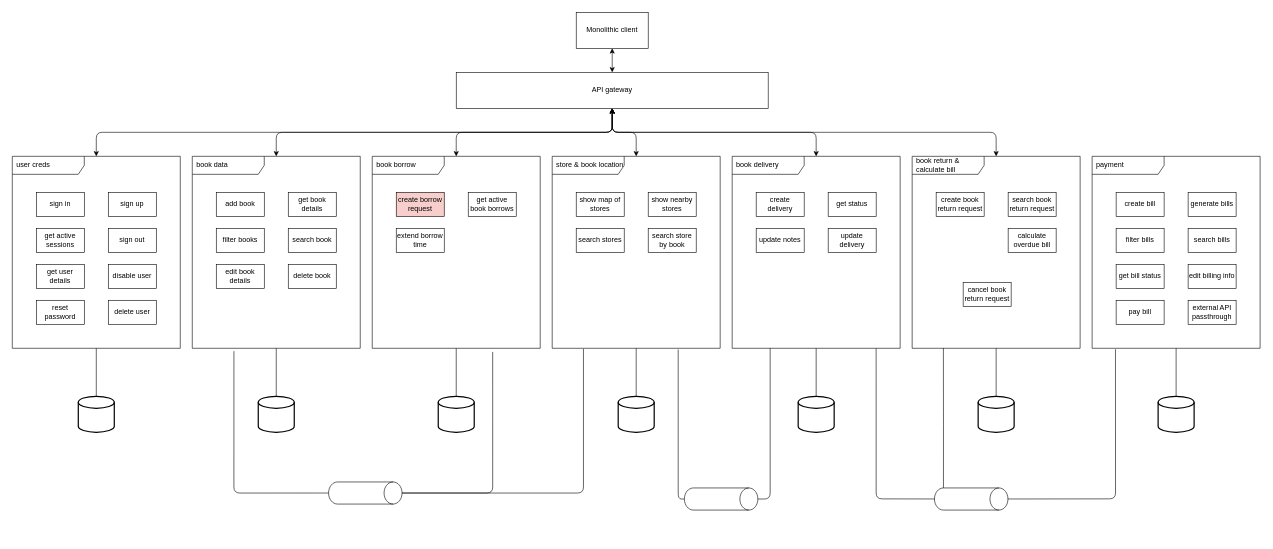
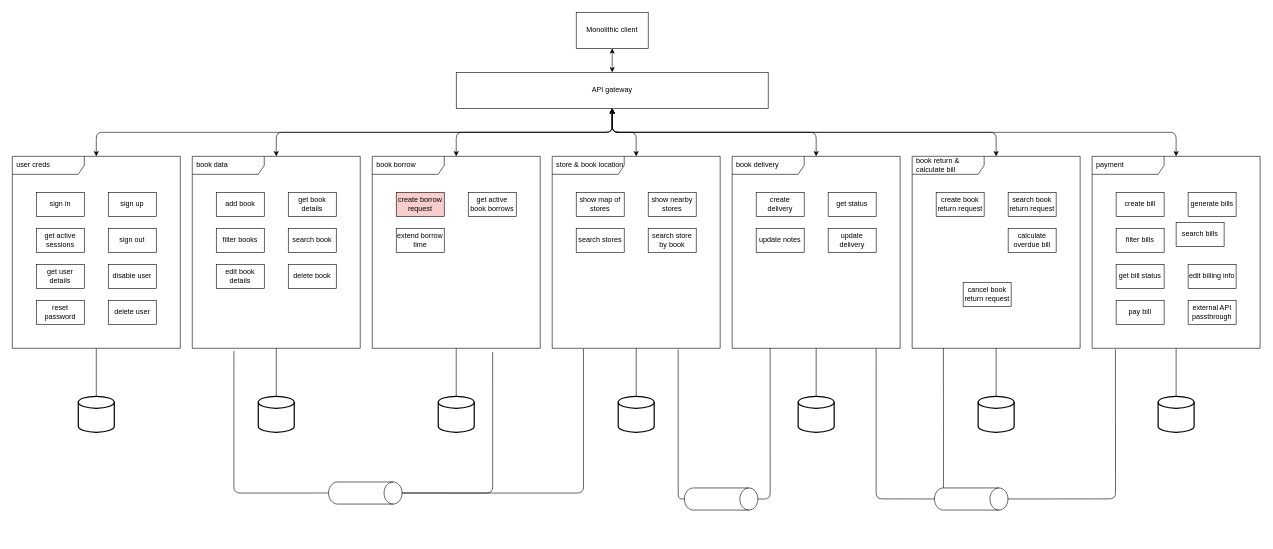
none -> (1171, 132)
(1212, 240) -> (1200, 234)
